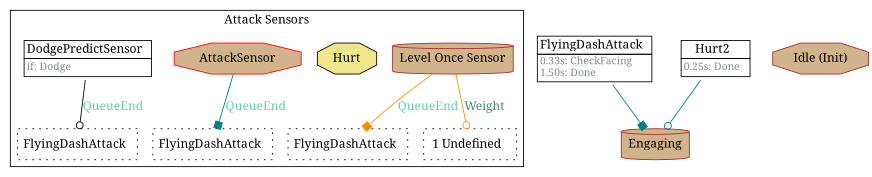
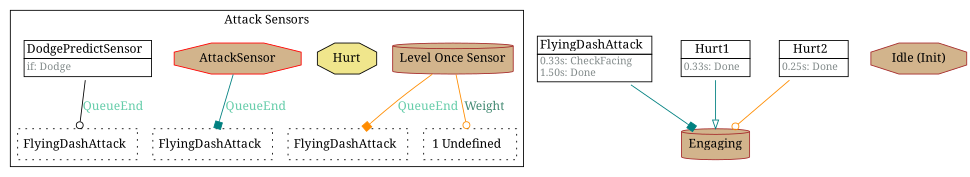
none -> (716, 59)
(685, 102) -> (764, 102)
